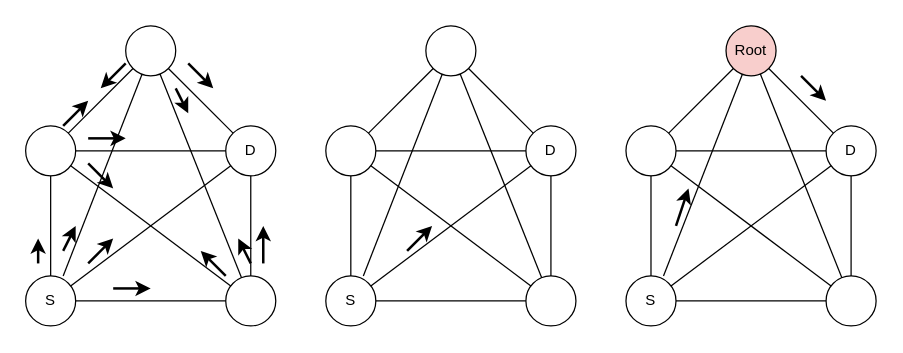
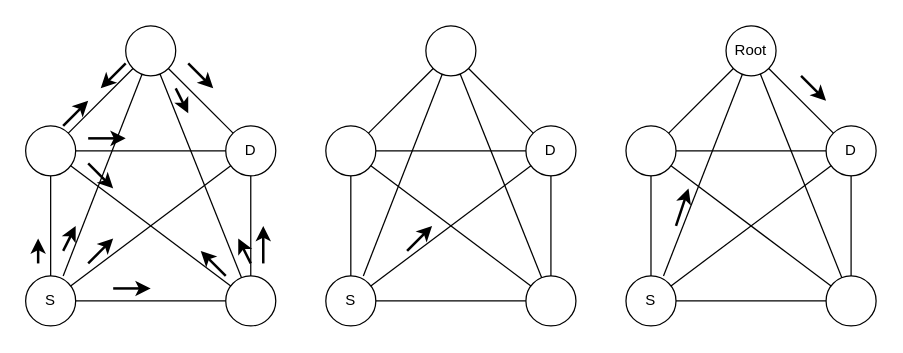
(751, 51) -> (751, 51)
